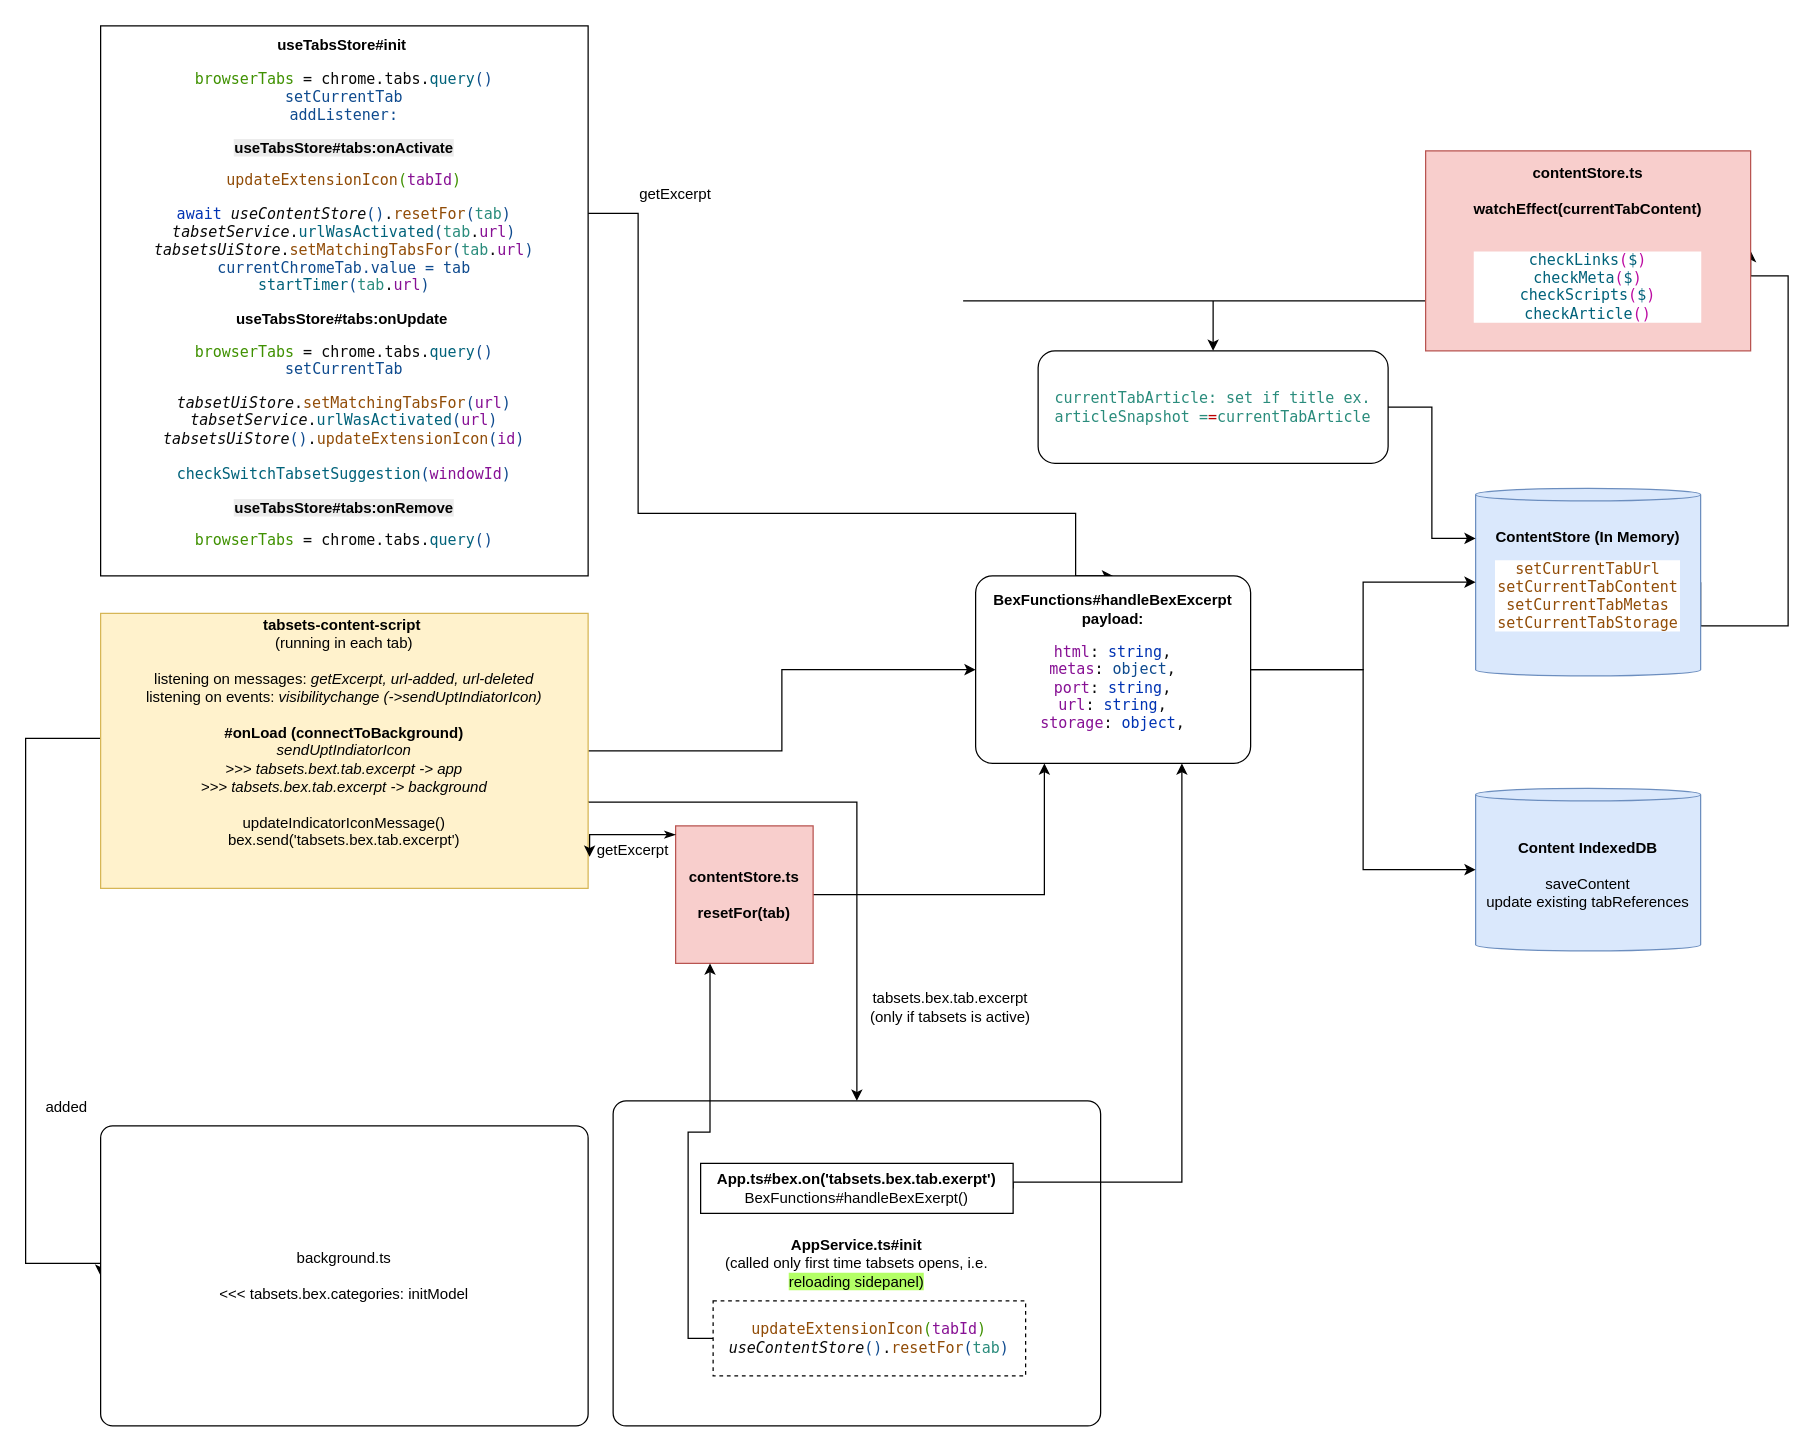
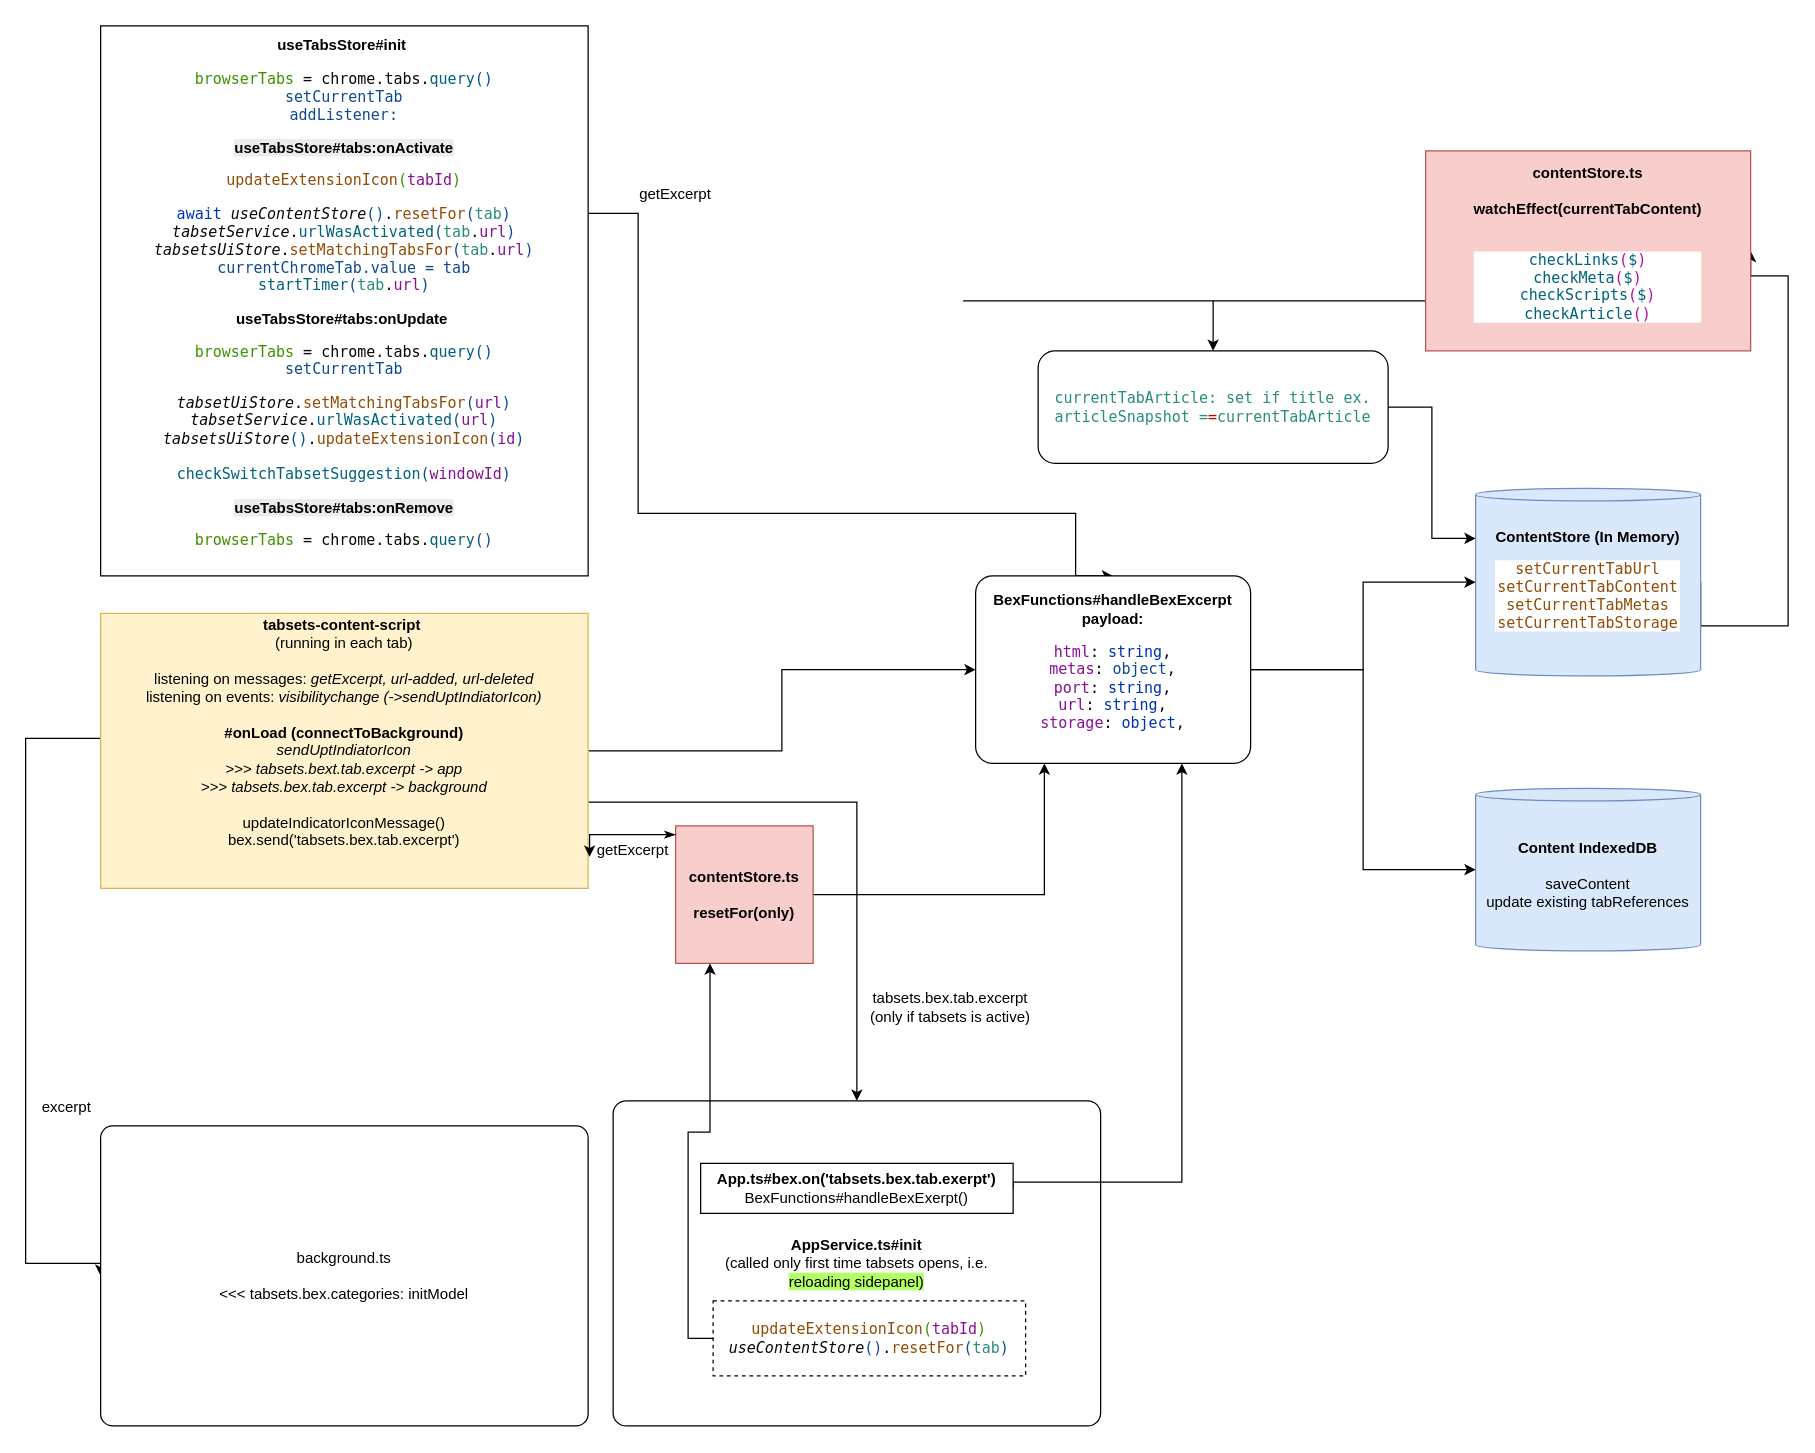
(744, 894) -> (744, 894)
(67, 1107) -> (67, 1107)
